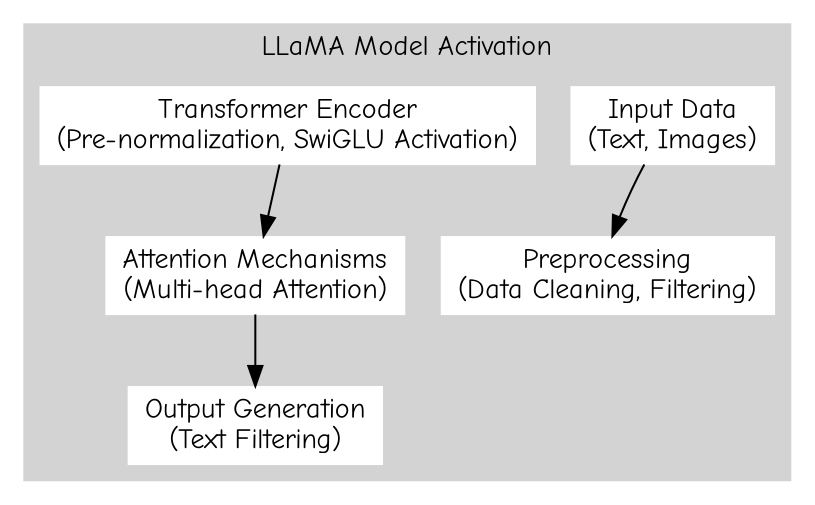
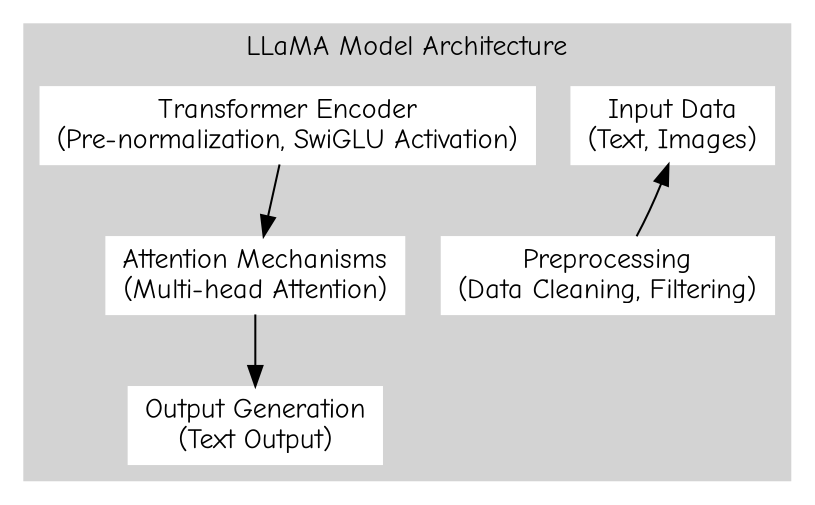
(407, 48) -> (407, 48)
(631, 190) -> (650, 210)
(255, 426) -> (255, 426)
